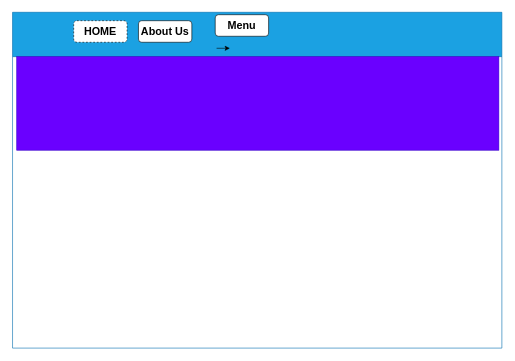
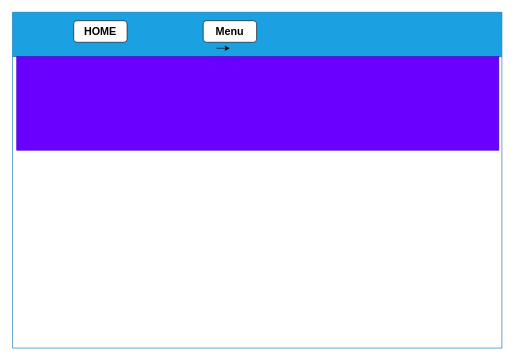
(242, 26) -> (230, 32)
(100, 32) -> (100, 32)
(165, 32) -> none
